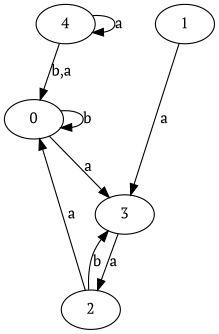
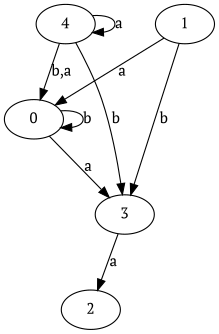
(164, 119) -> (164, 119)
(64, 220) -> (114, 69)
(90, 263) -> (105, 111)
